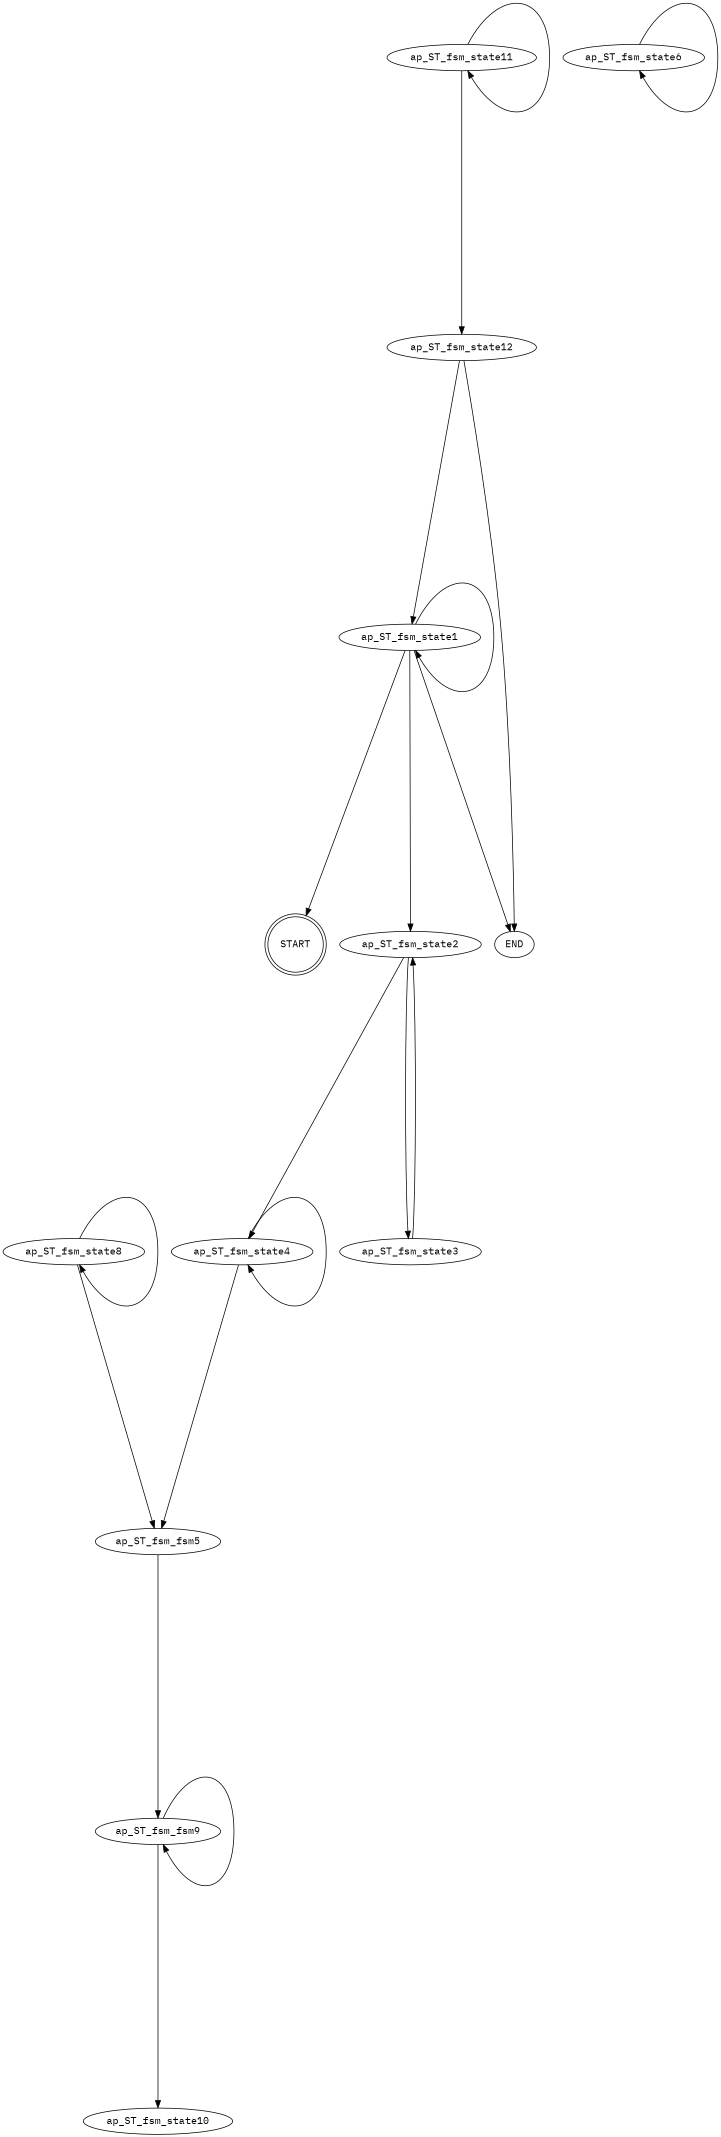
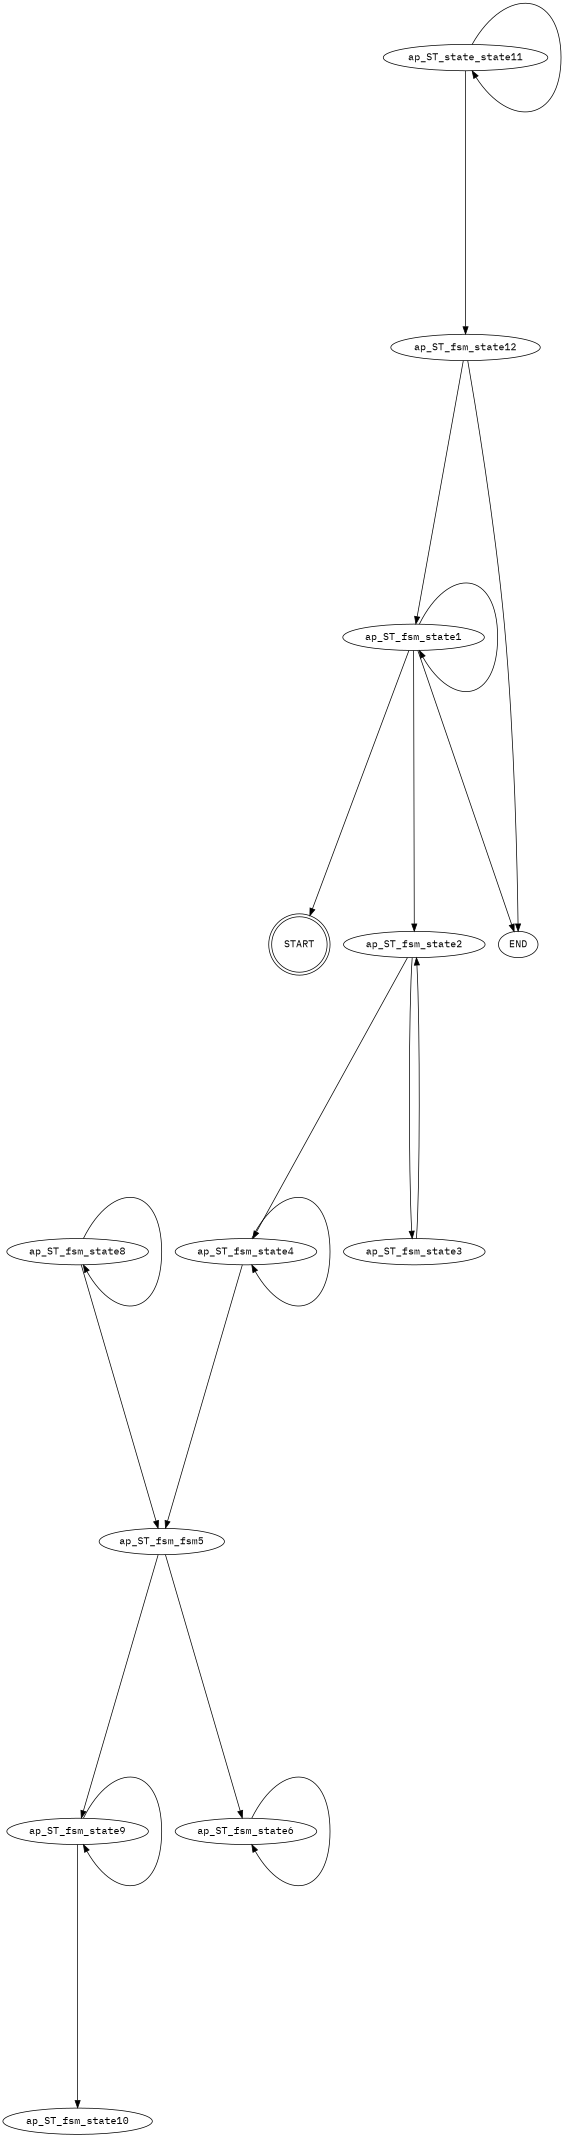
(462, 58) -> (466, 58)
none -> (203, 1683)
(158, 1831) -> (78, 1831)
